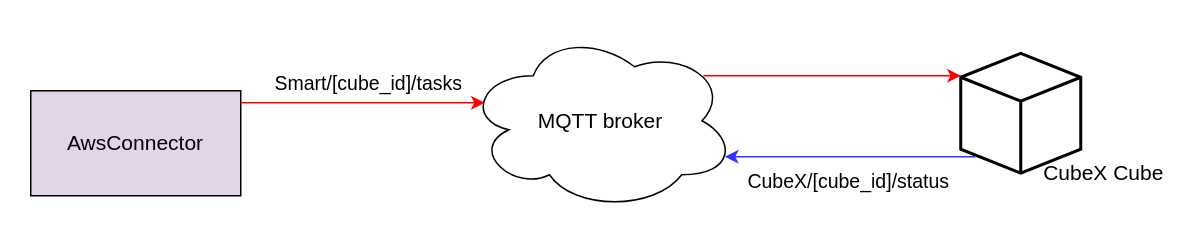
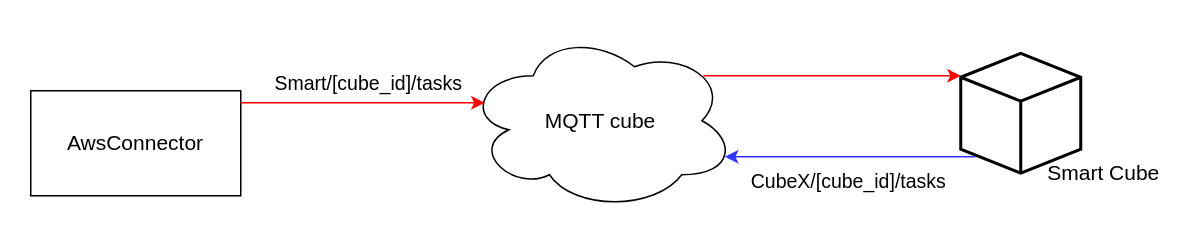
(601, 121) -> (601, 121)
(136, 143) -> (136, 143)
(1104, 173) -> (1104, 173)
(849, 181) -> (849, 181)
